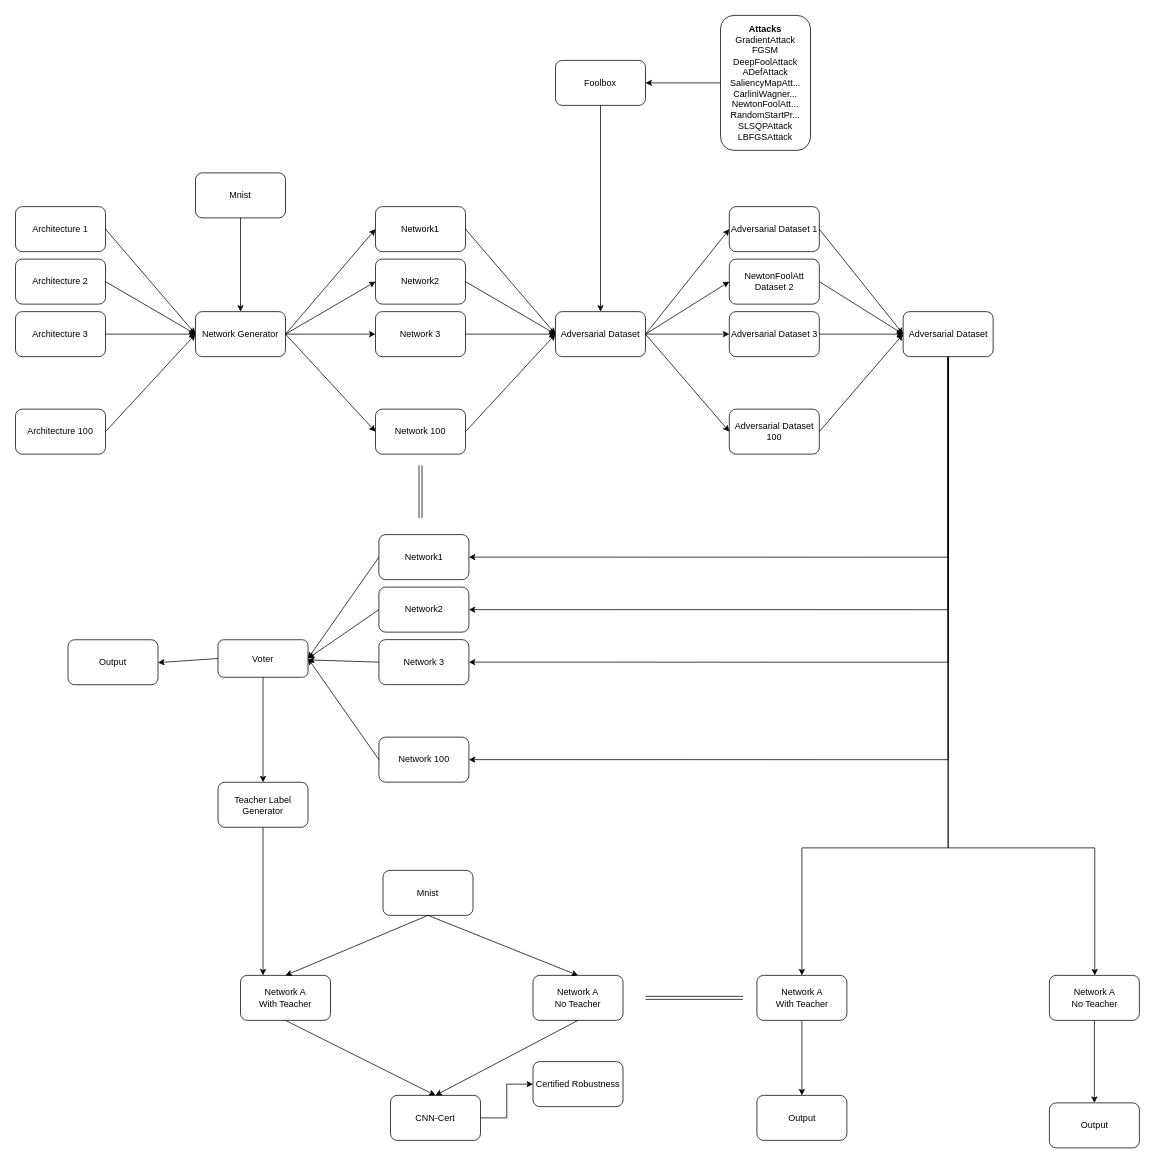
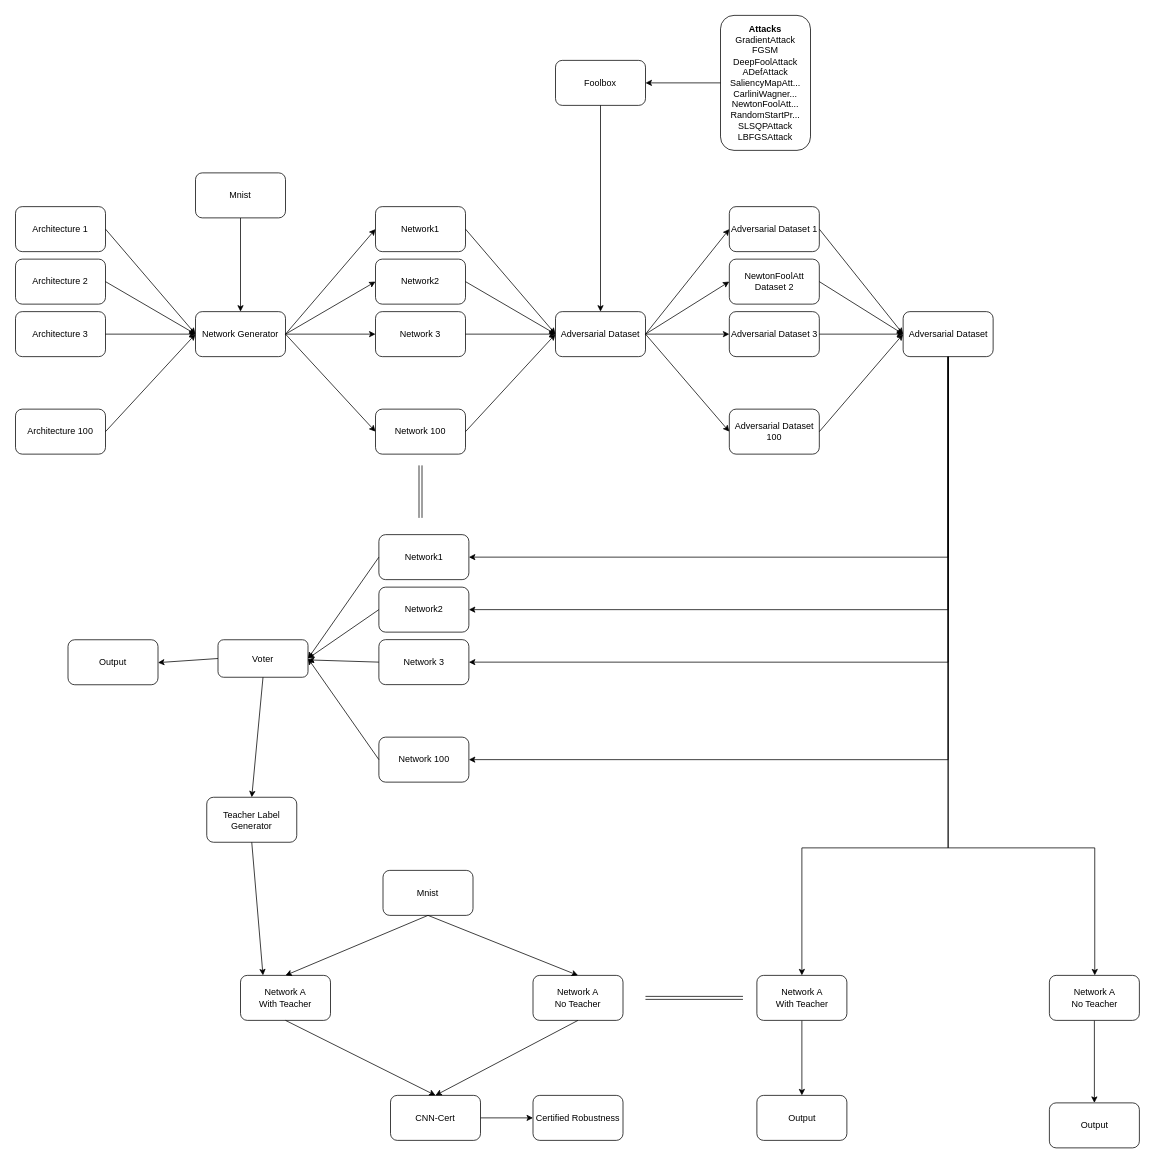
(263, 805) -> (252, 820)
(578, 1084) -> (578, 1118)
